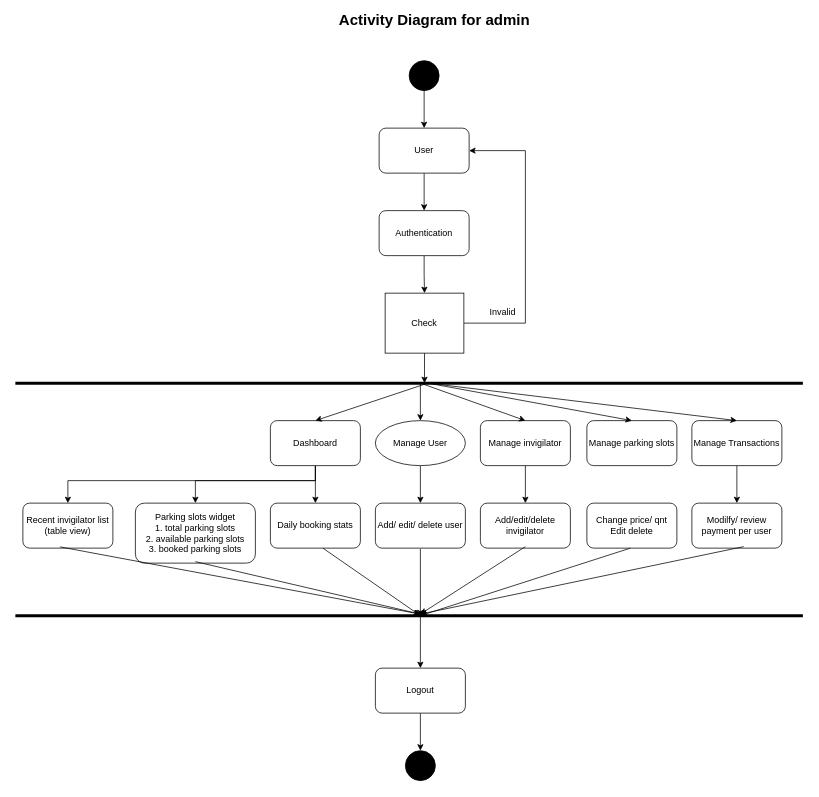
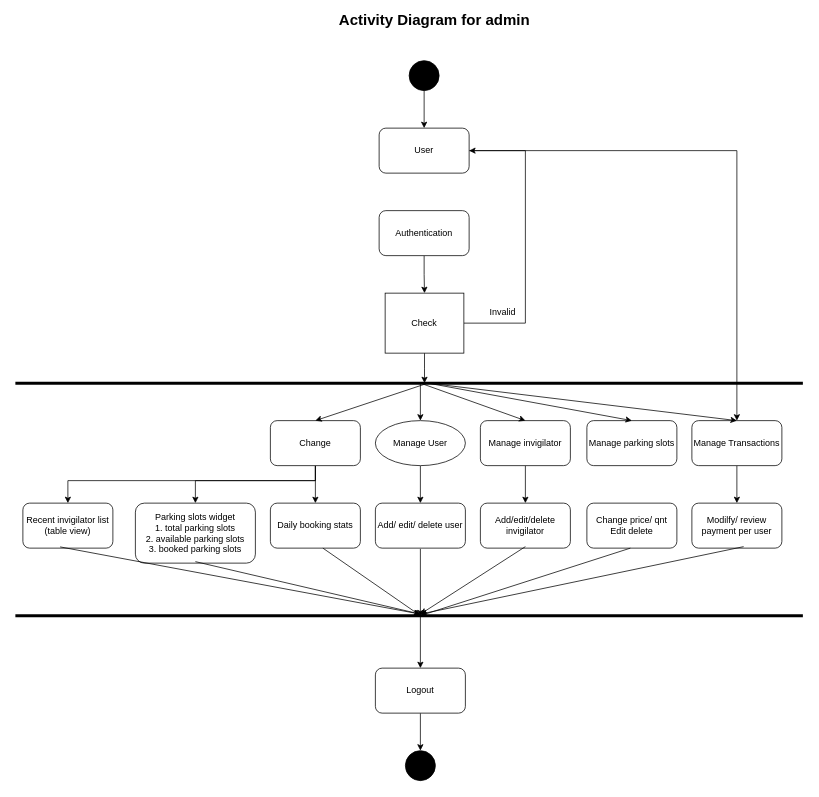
(424, 204) -> (634, 150)
(315, 443) -> (315, 443)
